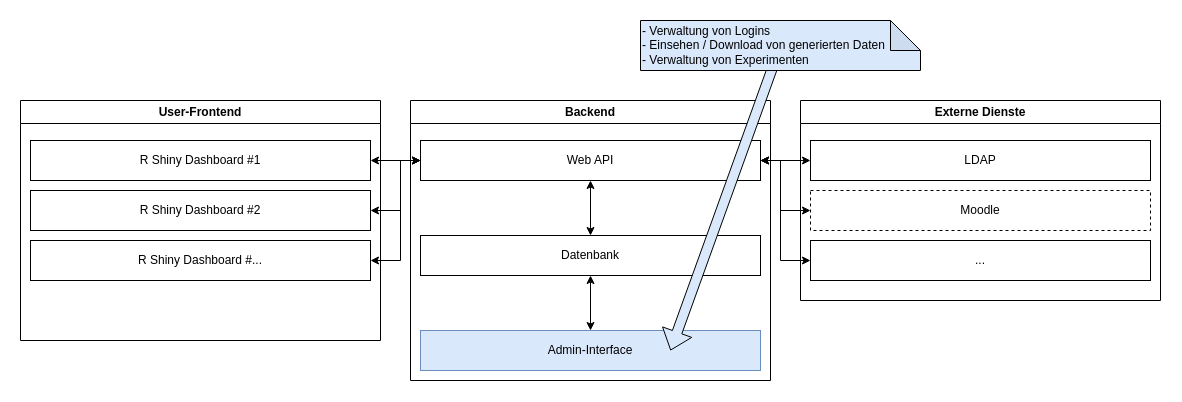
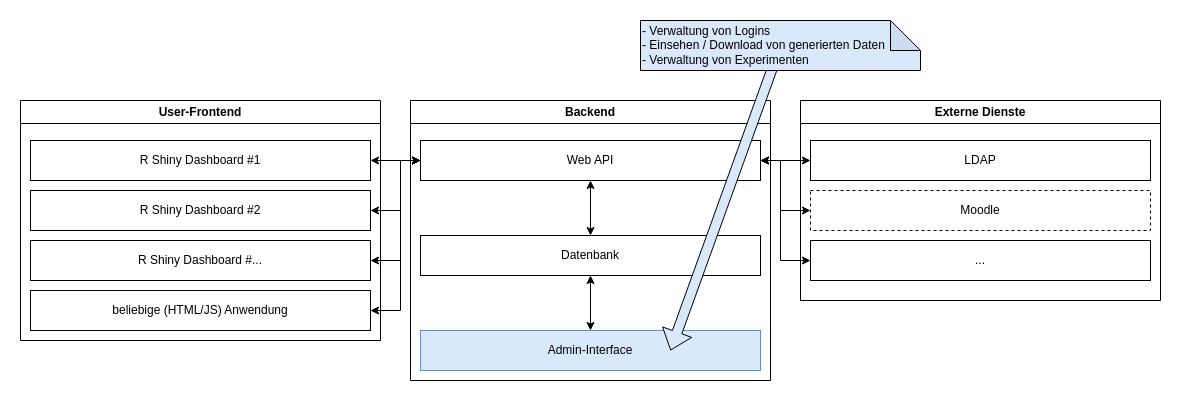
none -> (401, 298)
none -> (201, 311)
